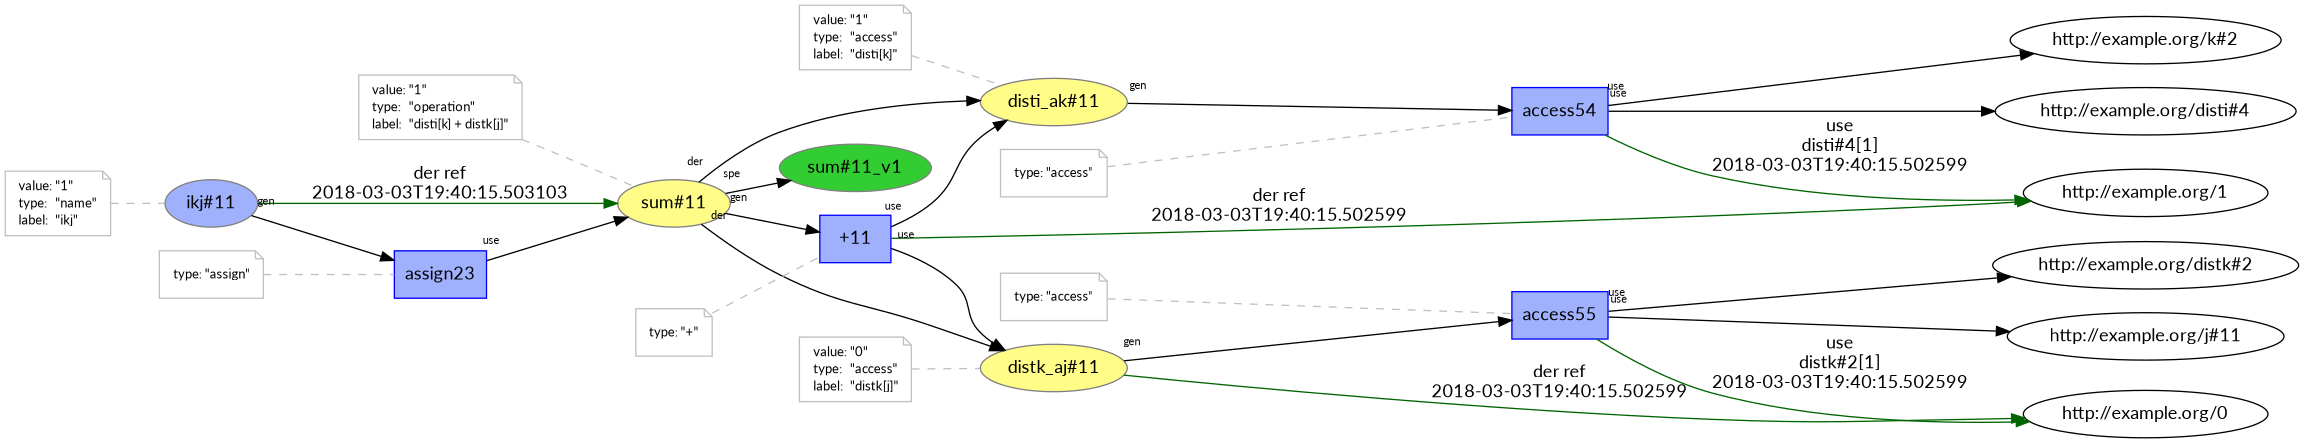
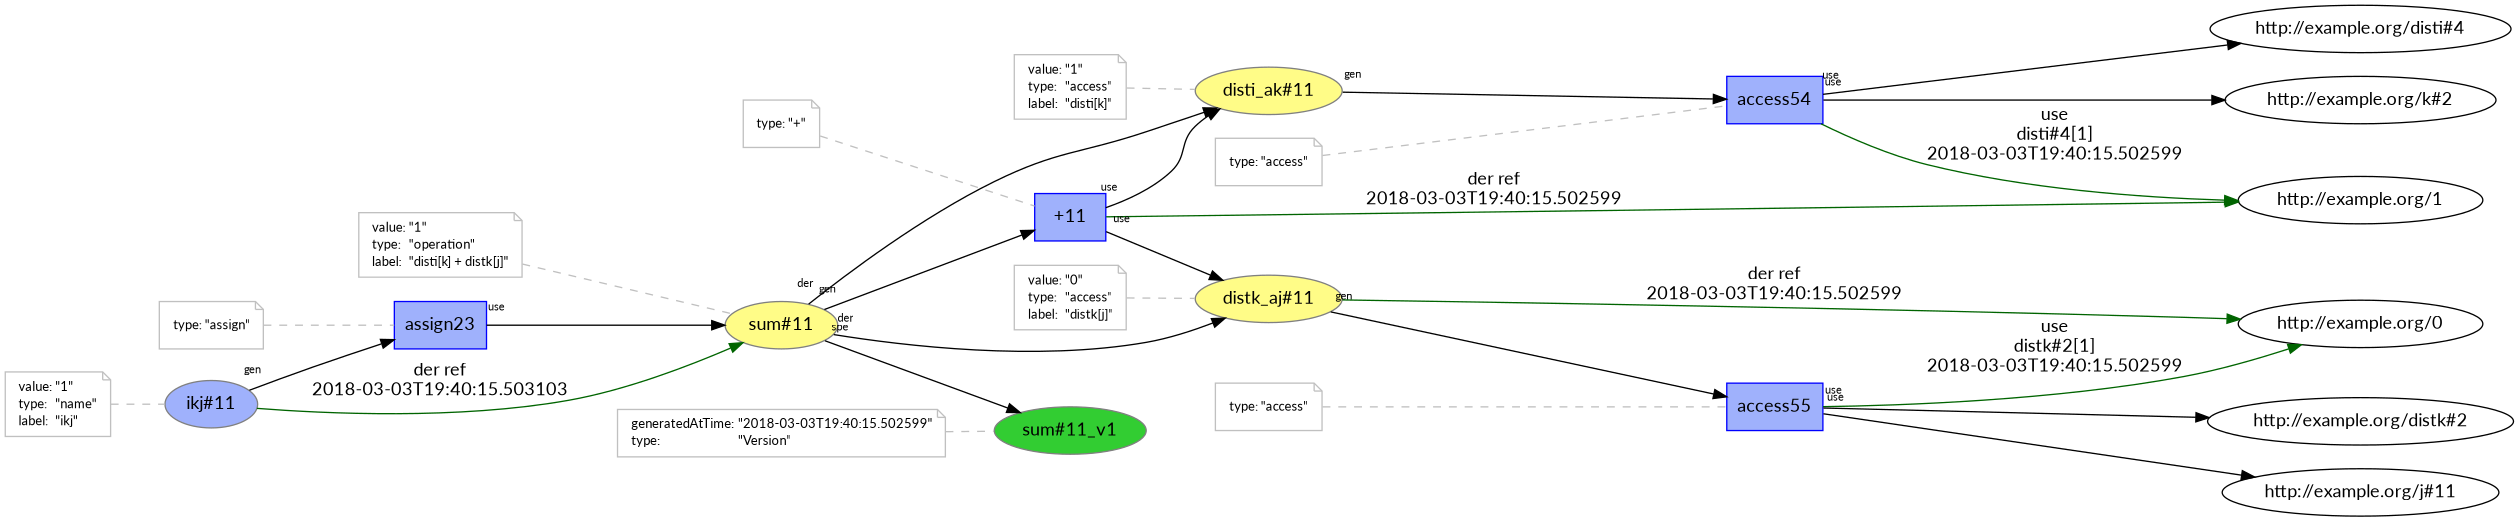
none -> (781, 433)
